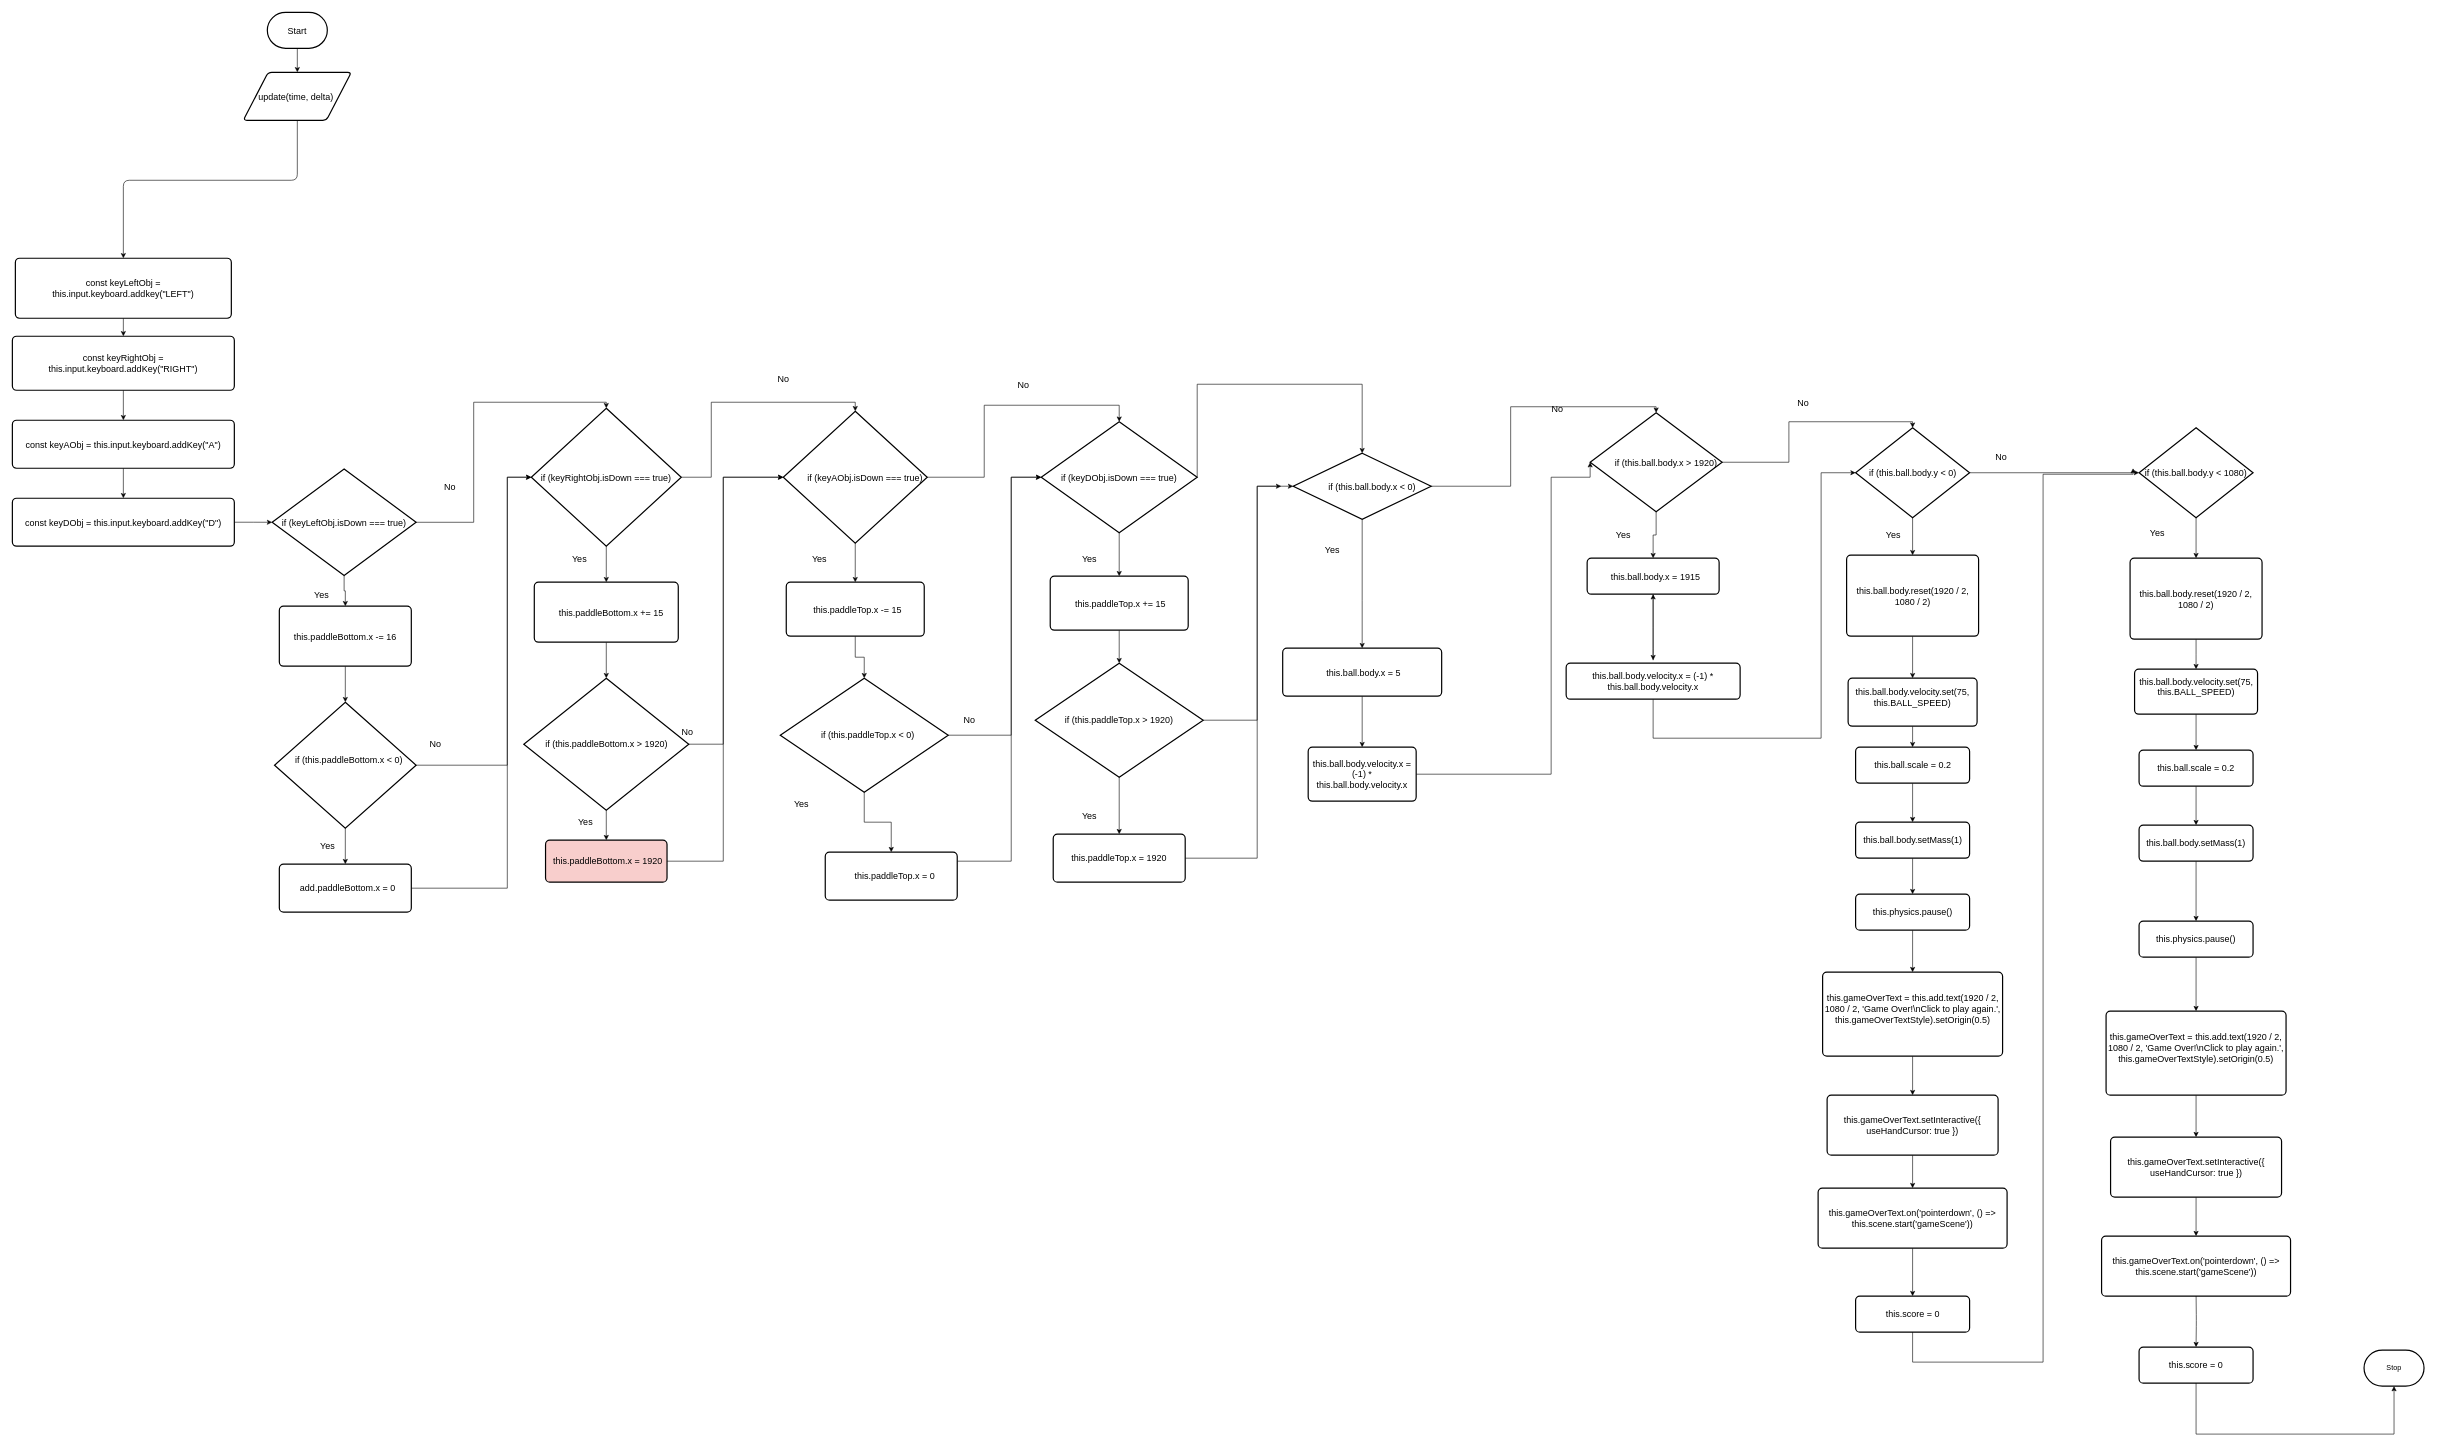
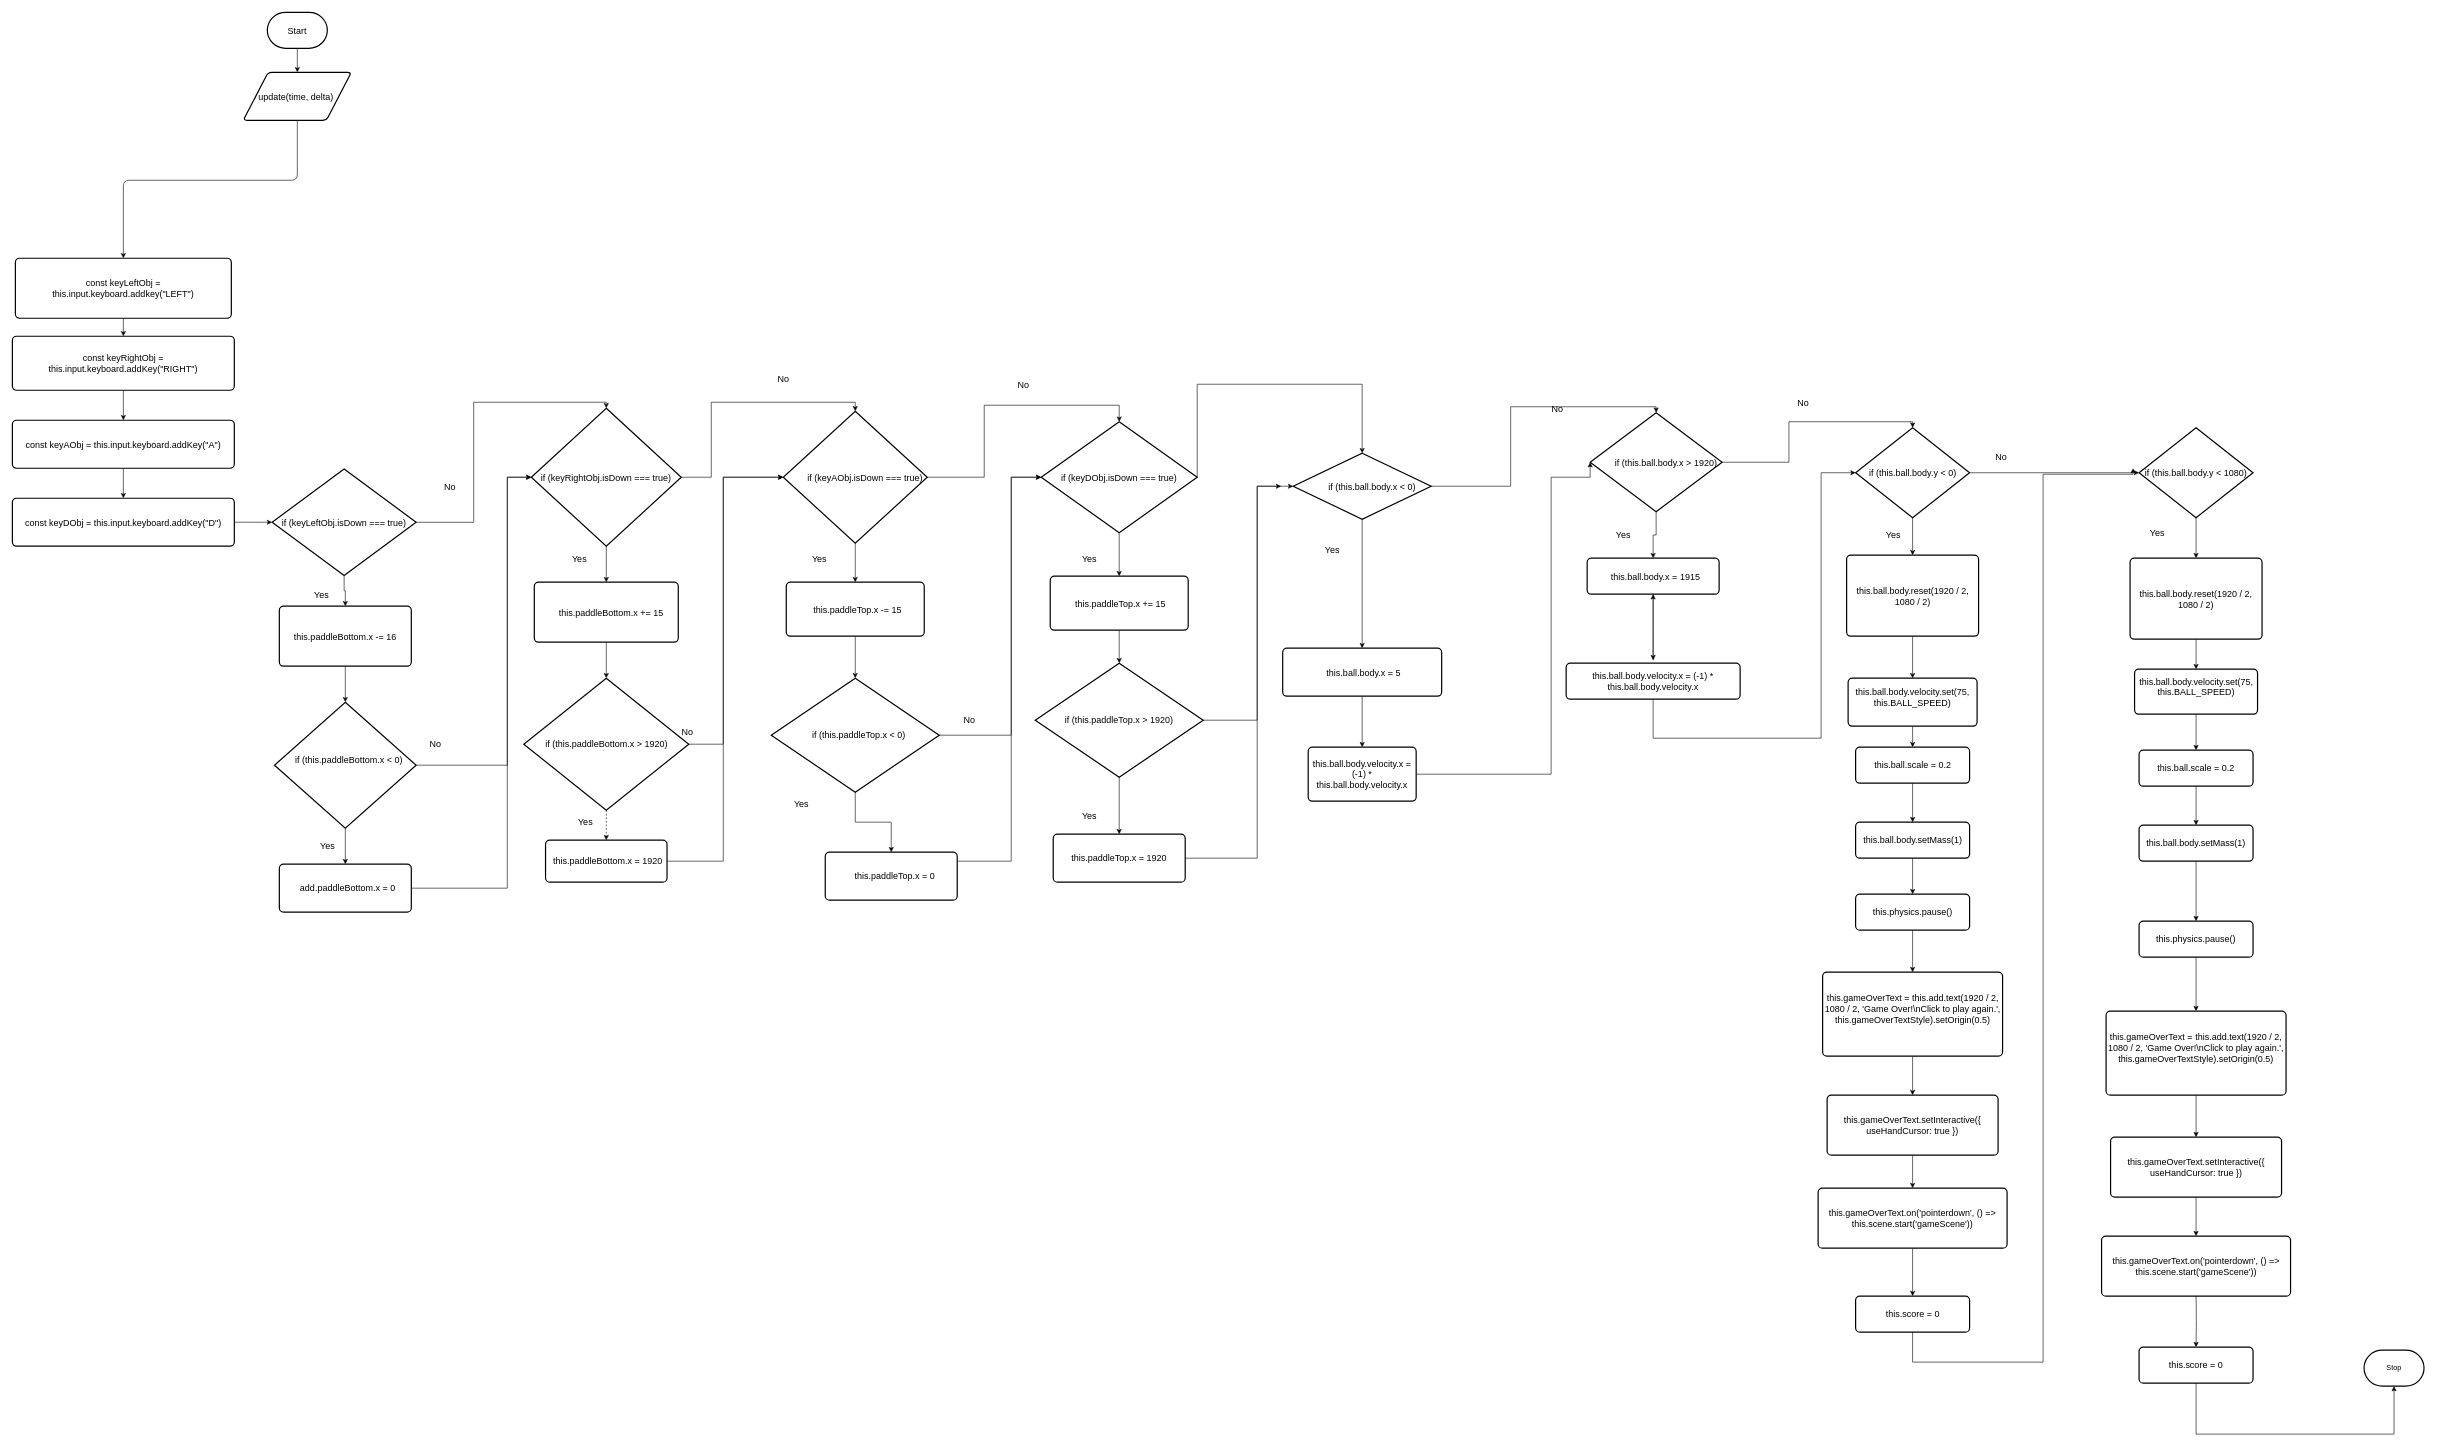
(864, 735) -> (855, 735)
(606, 823) -> (606, 823)
(606, 861) -> (606, 861)
